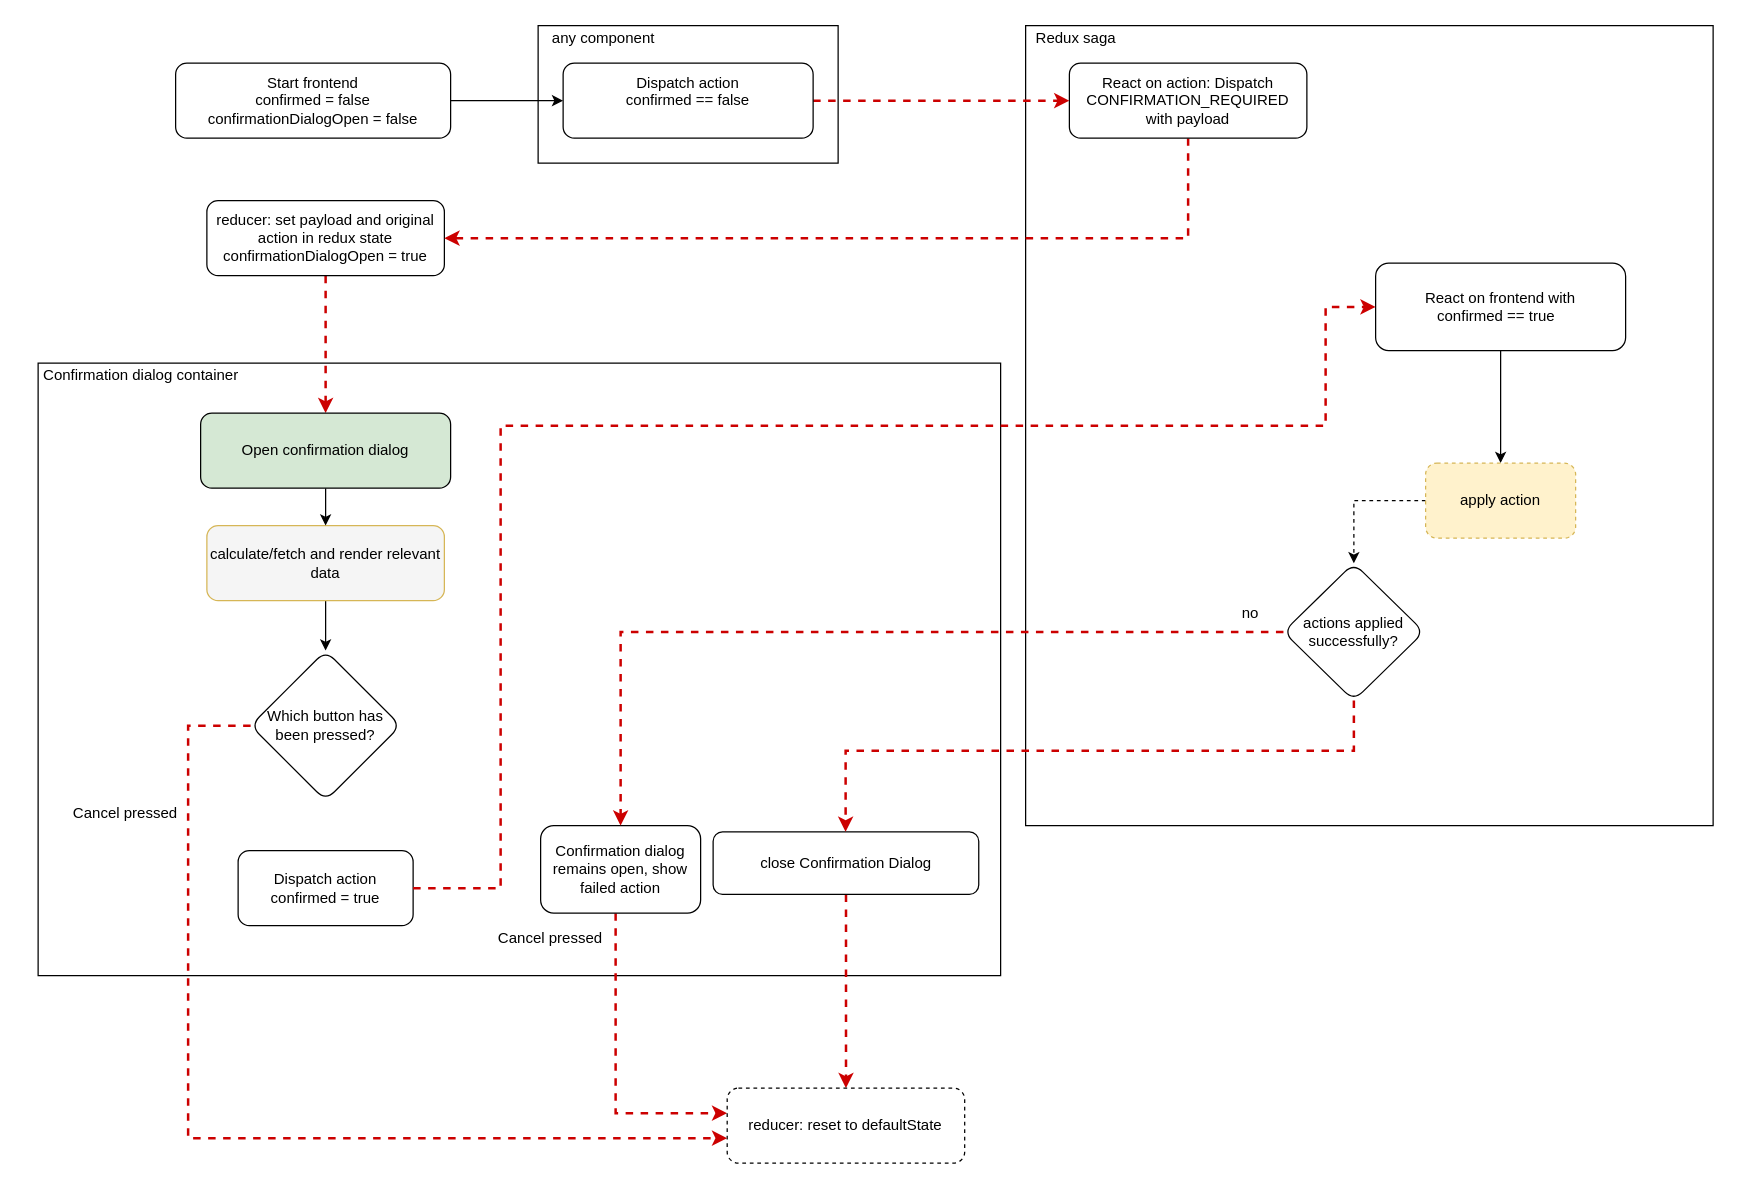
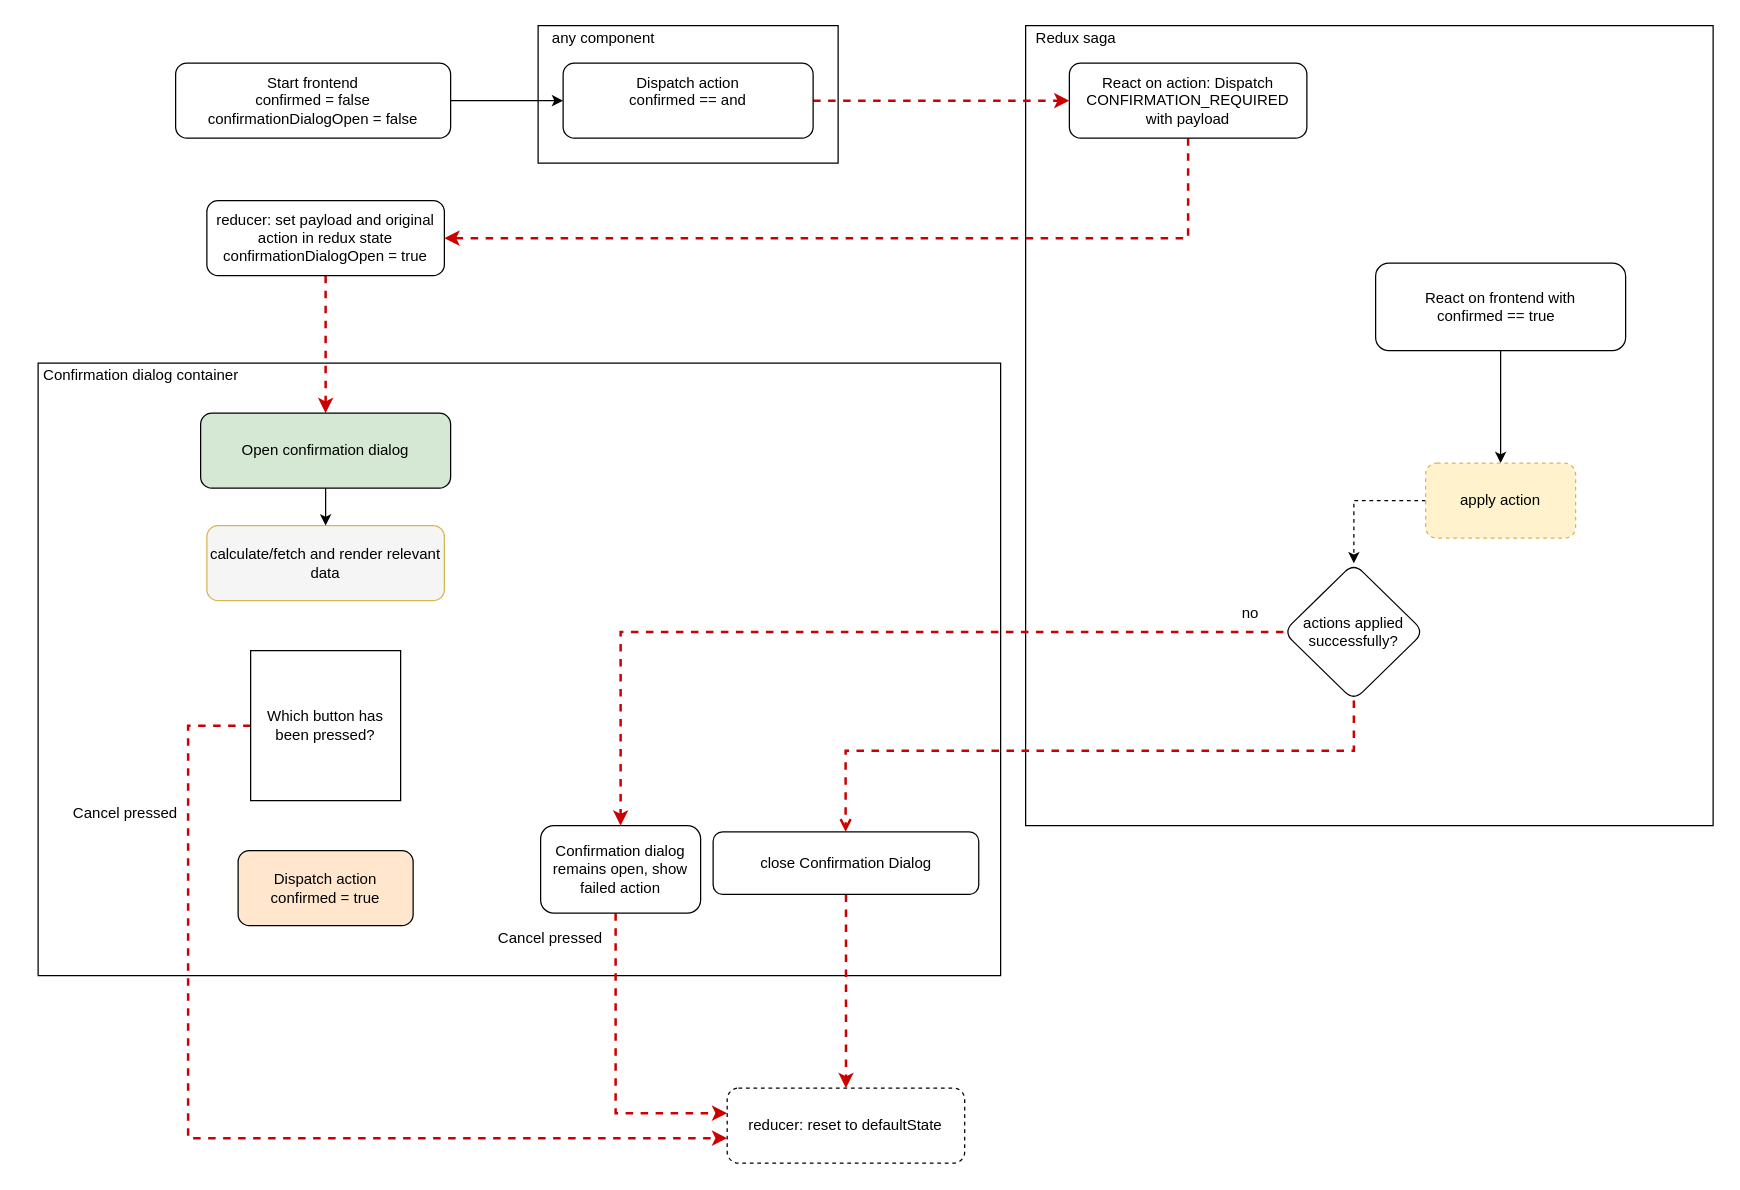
(688, 101) -> (688, 101)
(717, 426) -> none
(326, 622) -> none
(326, 726) -> (326, 726)
(846, 819) -> (846, 820)
(326, 888) -> (326, 888)
